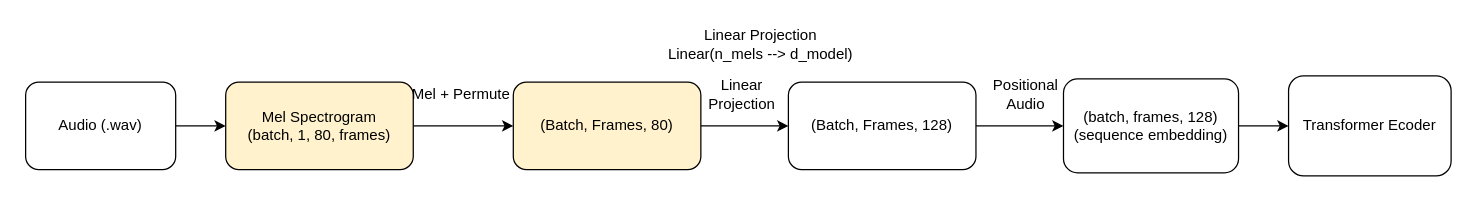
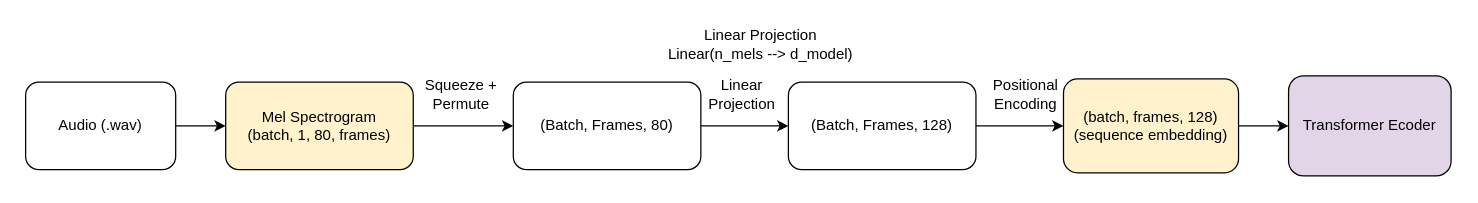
(461, 94) -> (461, 94)
(1026, 94) -> (1026, 94)
(607, 126) -> (607, 126)
(1151, 126) -> (1151, 126)
(1369, 126) -> (1369, 126)
